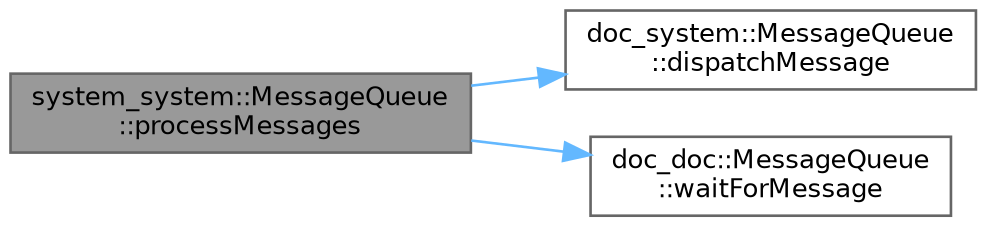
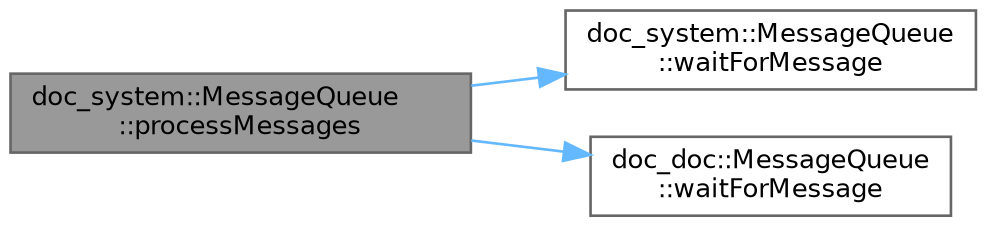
(771, 50) -> (771, 50)
(241, 113) -> (241, 113)
